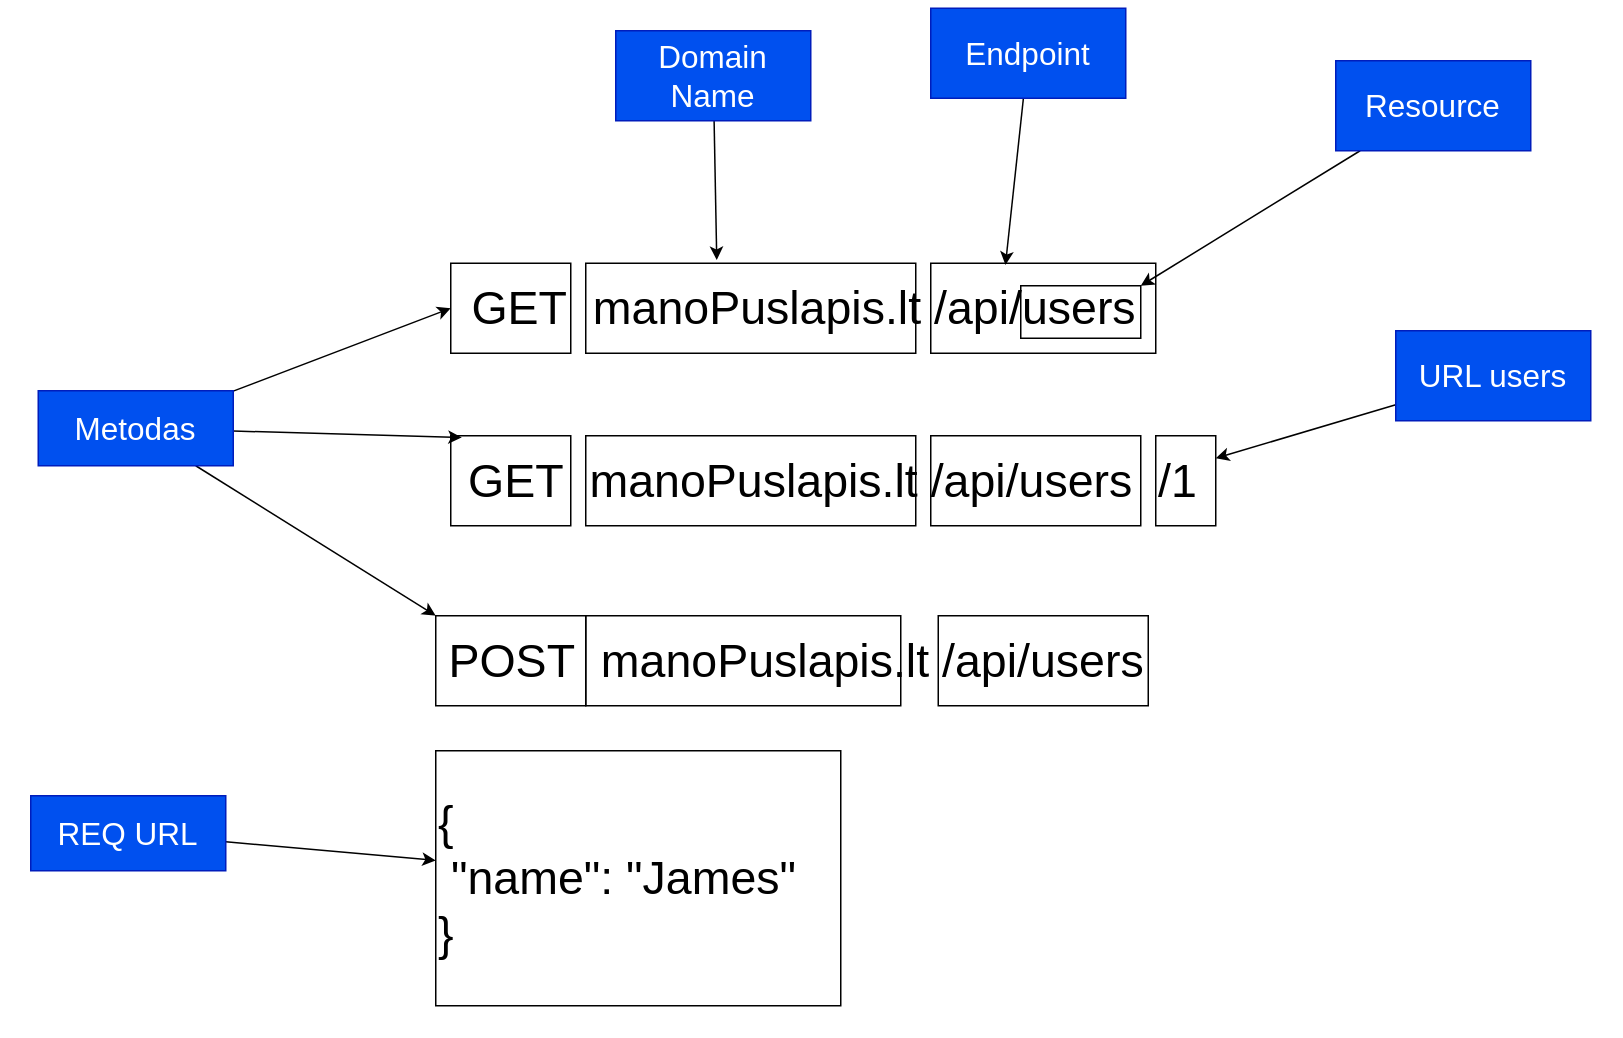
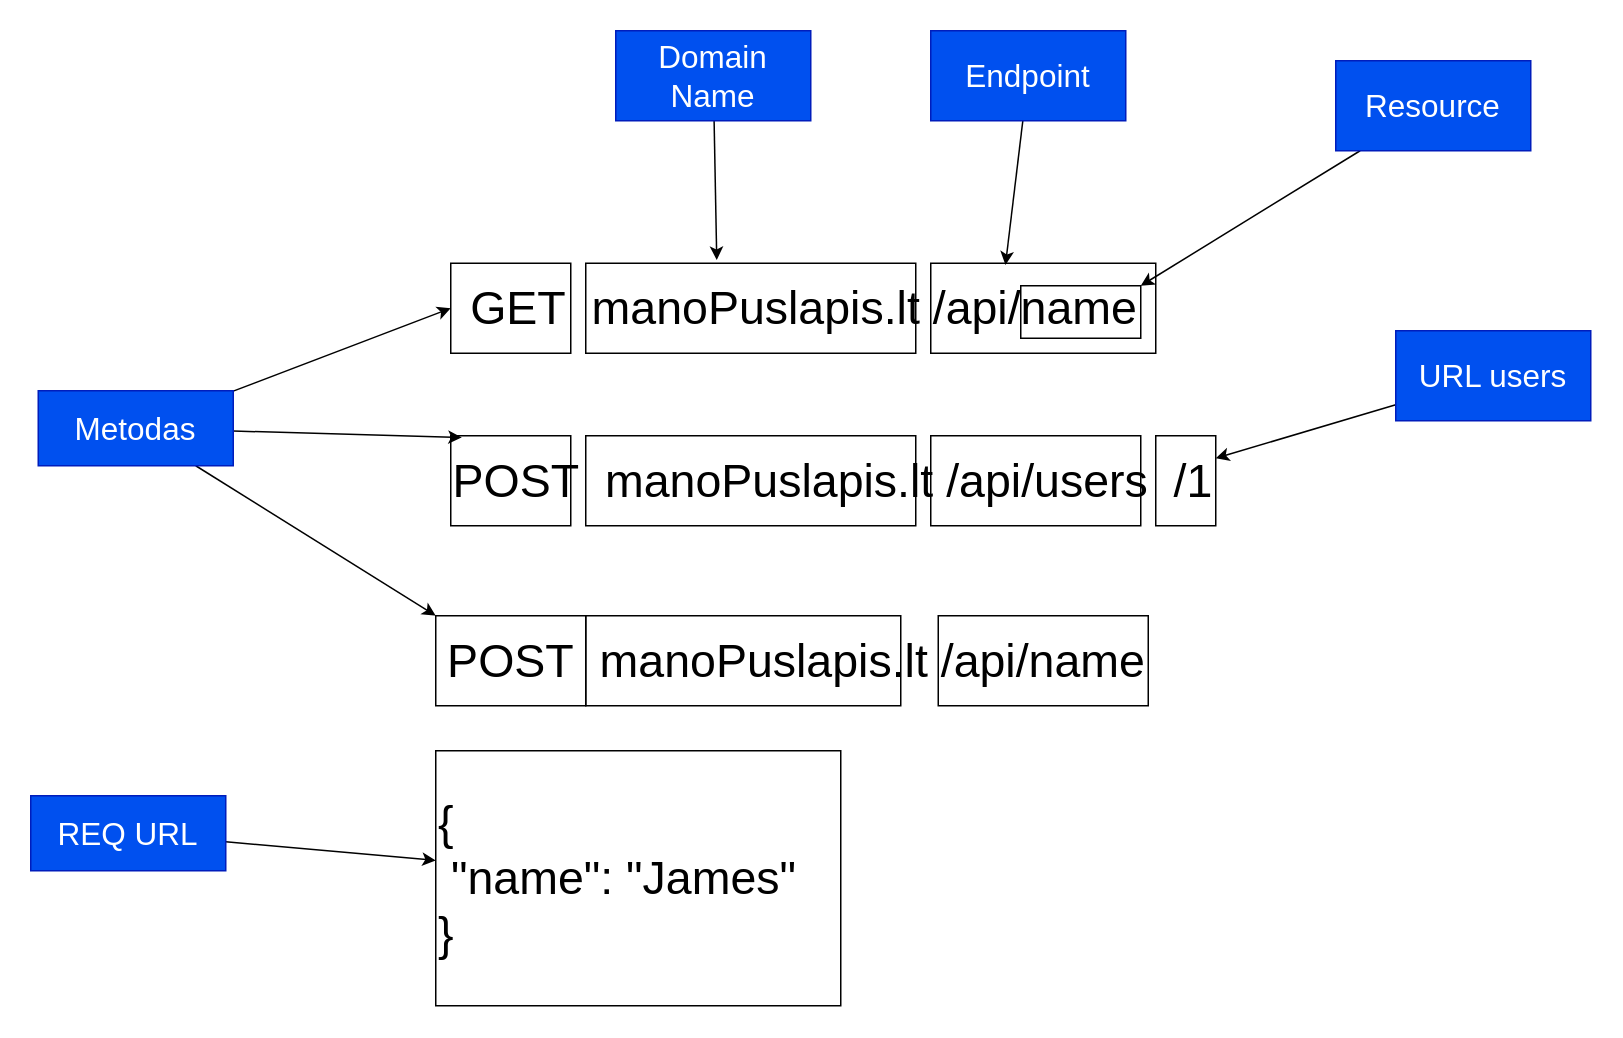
(1028, 53) -> (1028, 76)
(811, 308) -> (811, 308)
(833, 481) -> (833, 481)
(803, 661) -> (803, 661)
